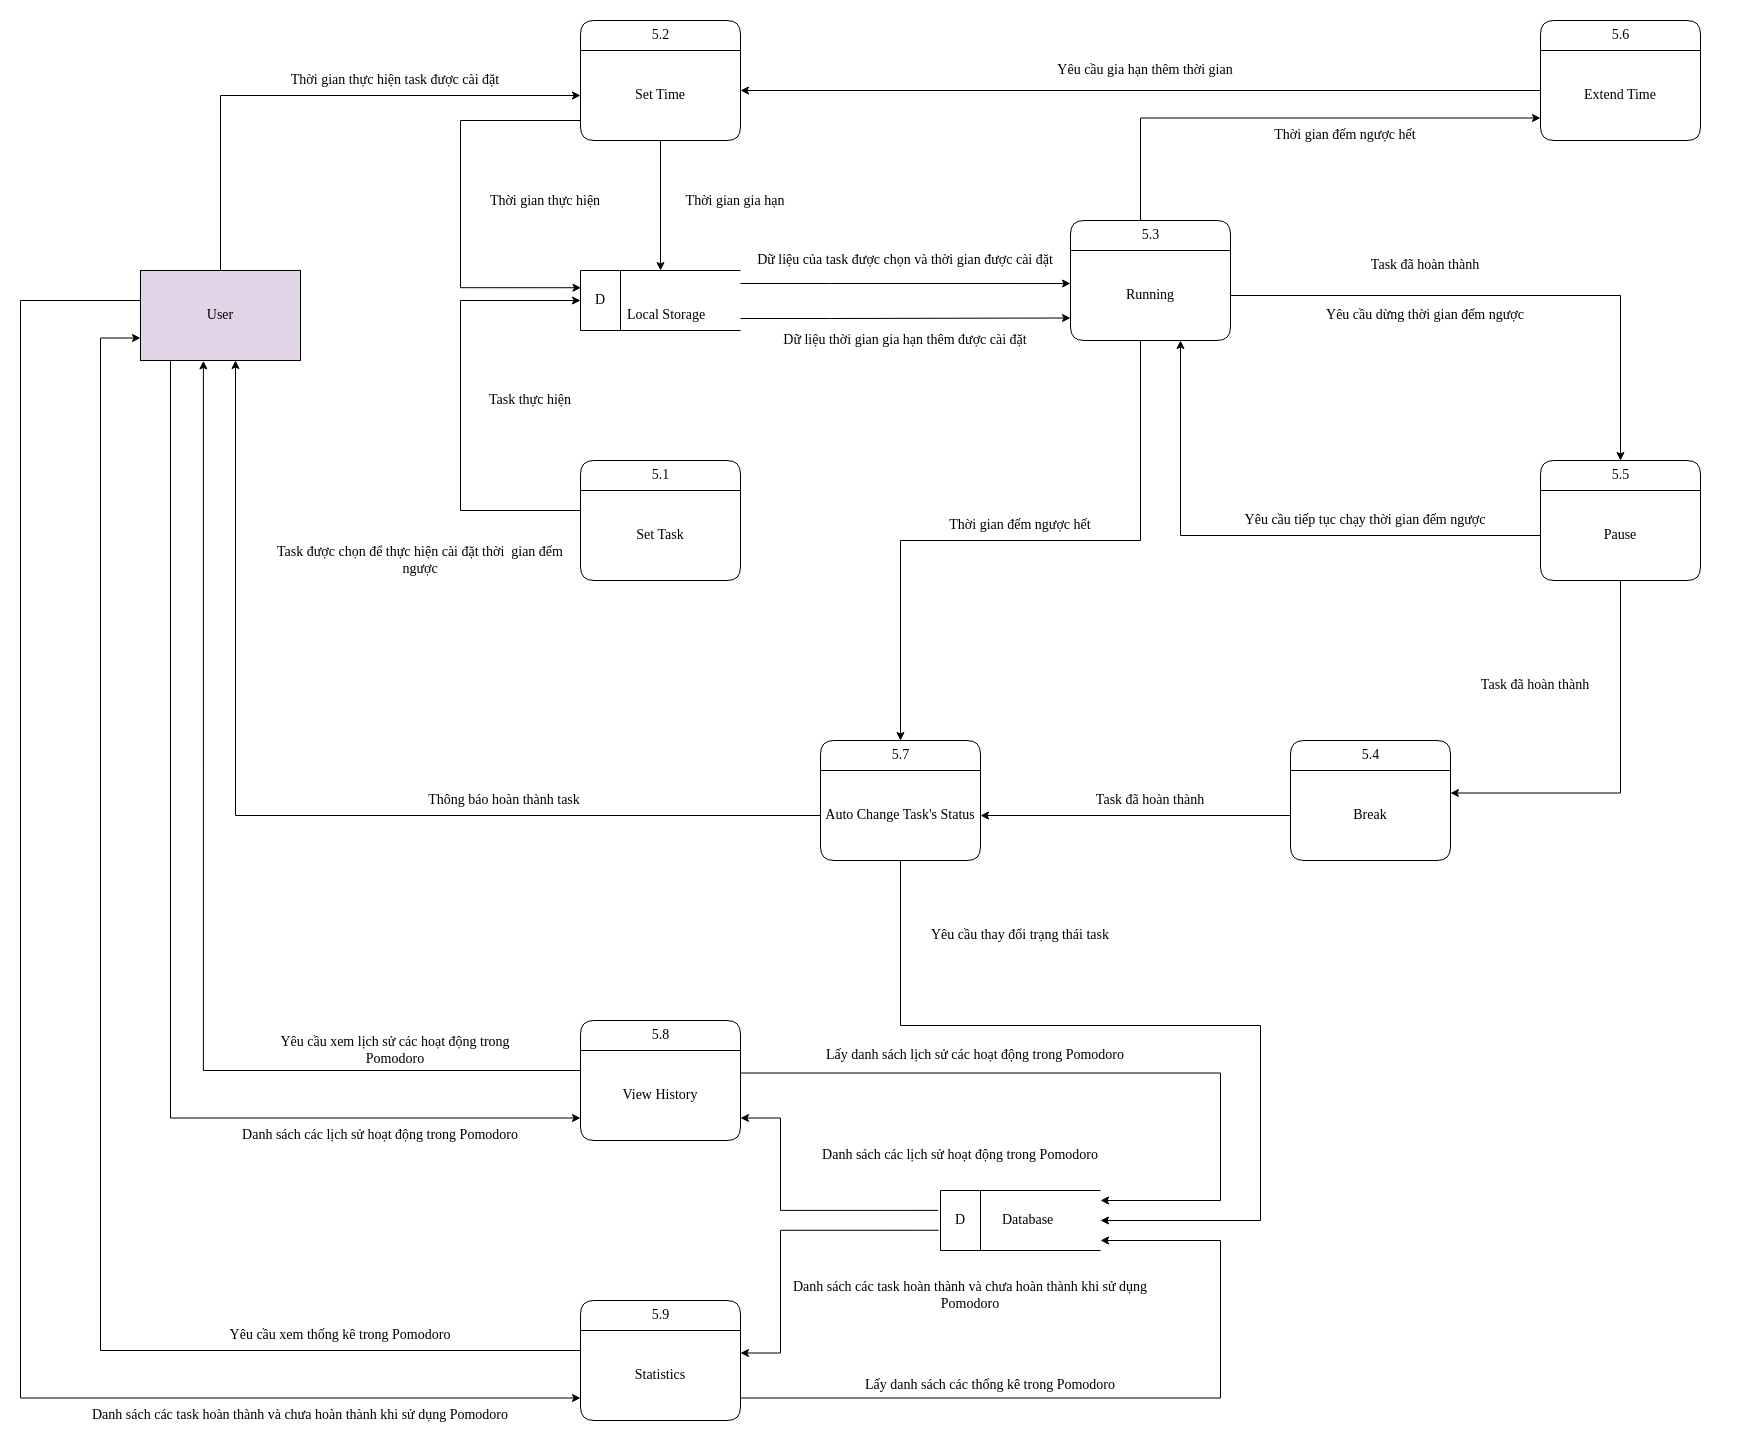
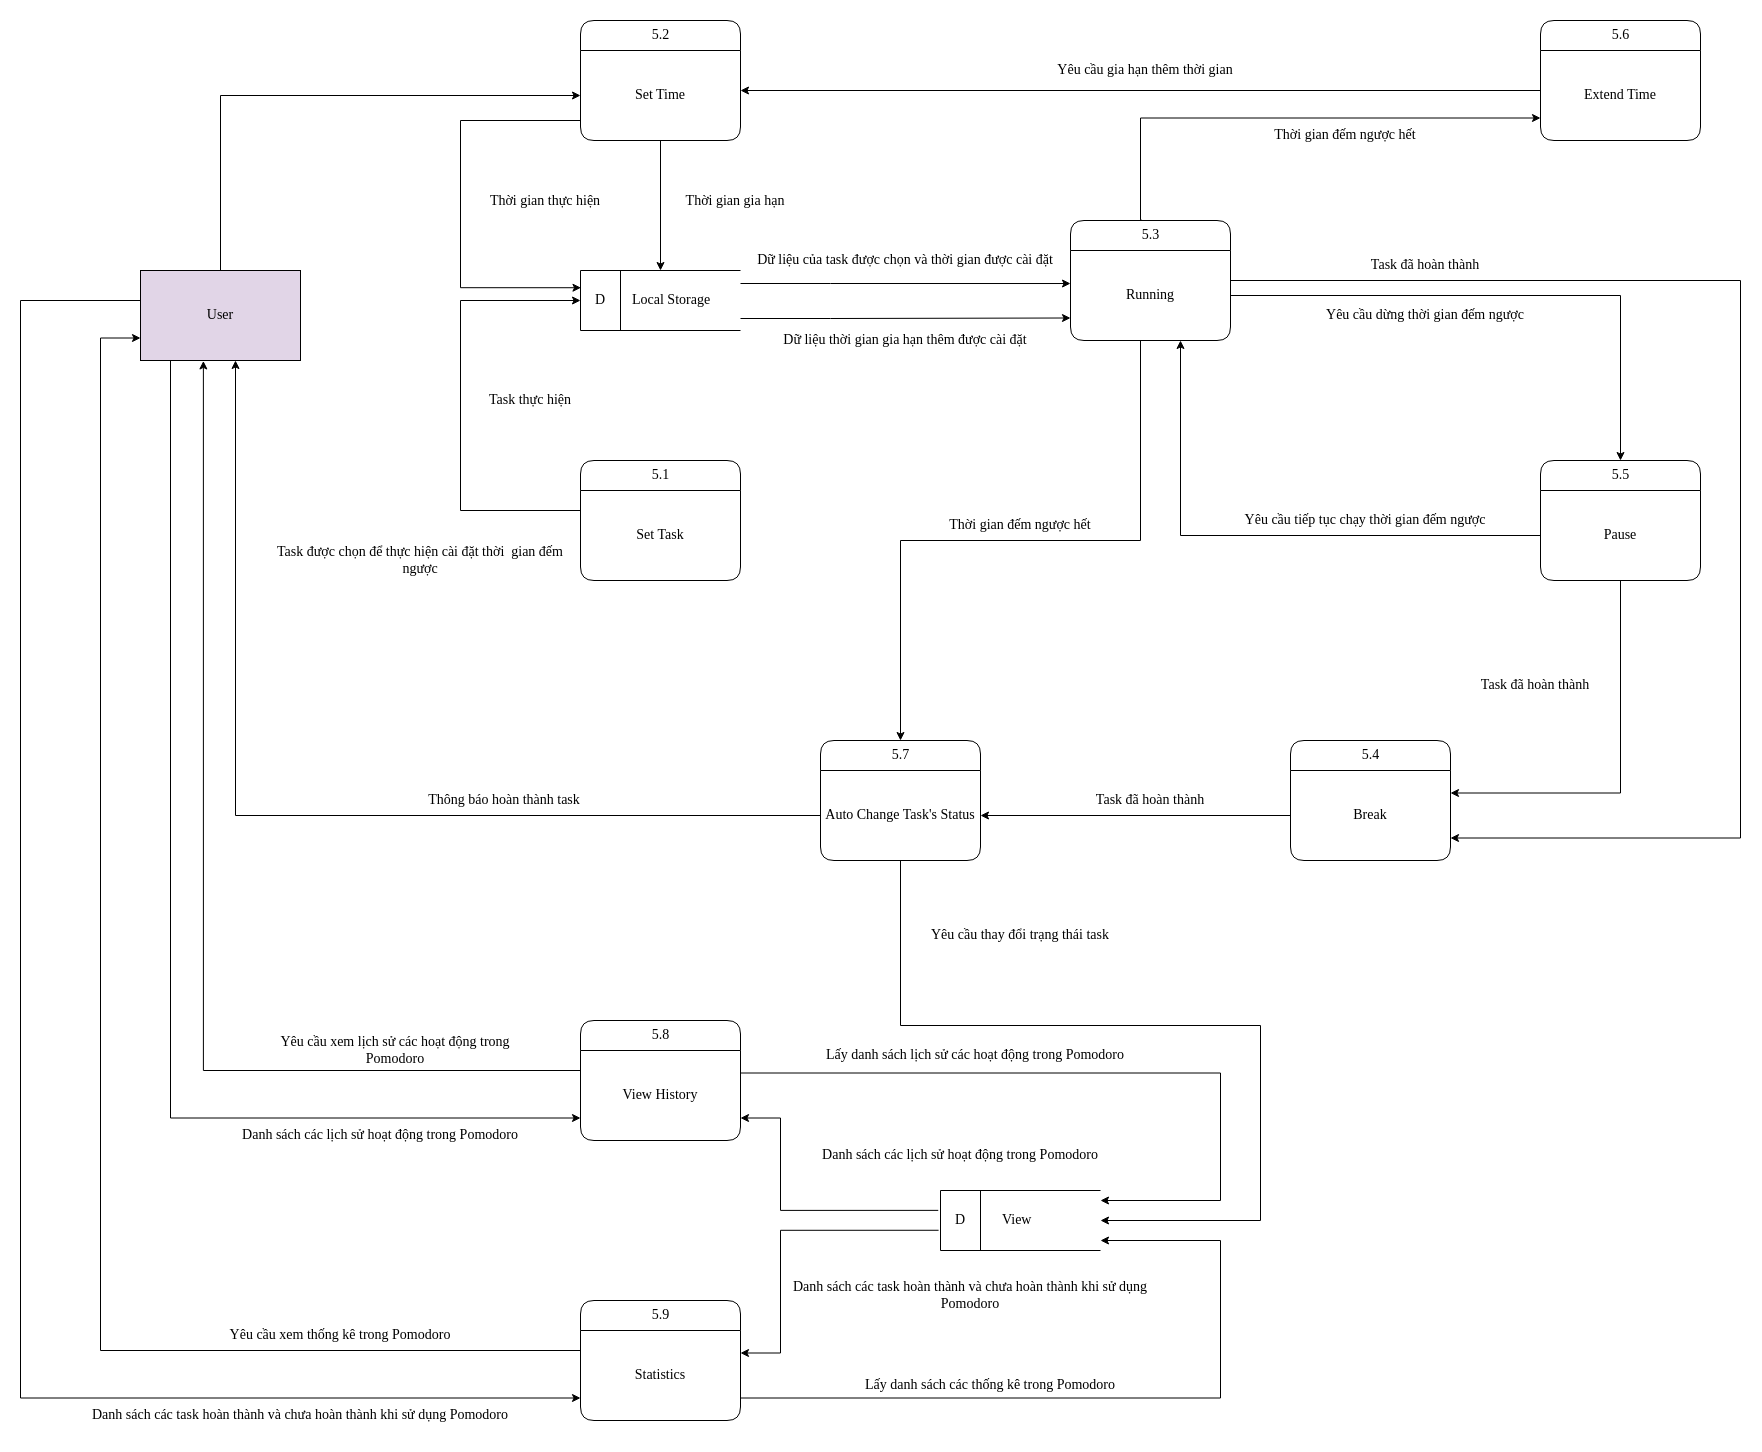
(396, 81) -> none
(681, 316) -> (686, 301)
none -> (1741, 446)
(1034, 1221) -> (1016, 1221)
